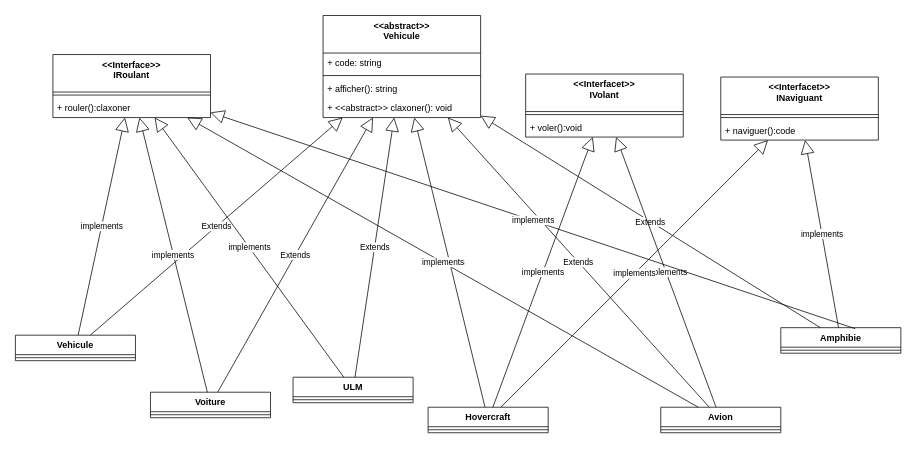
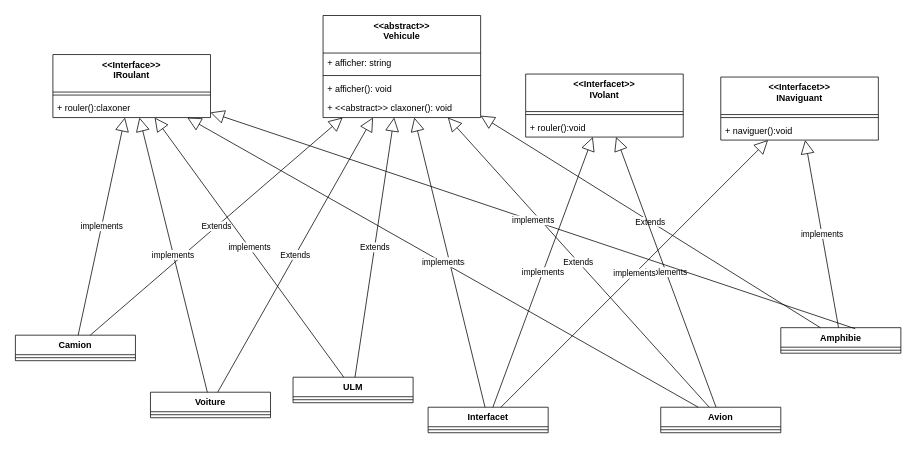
(358, 63) -> (367, 63)
(372, 89) -> (367, 89)
(560, 128) -> (563, 128)
(764, 131) -> (763, 131)
(75, 345) -> (75, 345)
(488, 417) -> (488, 417)
